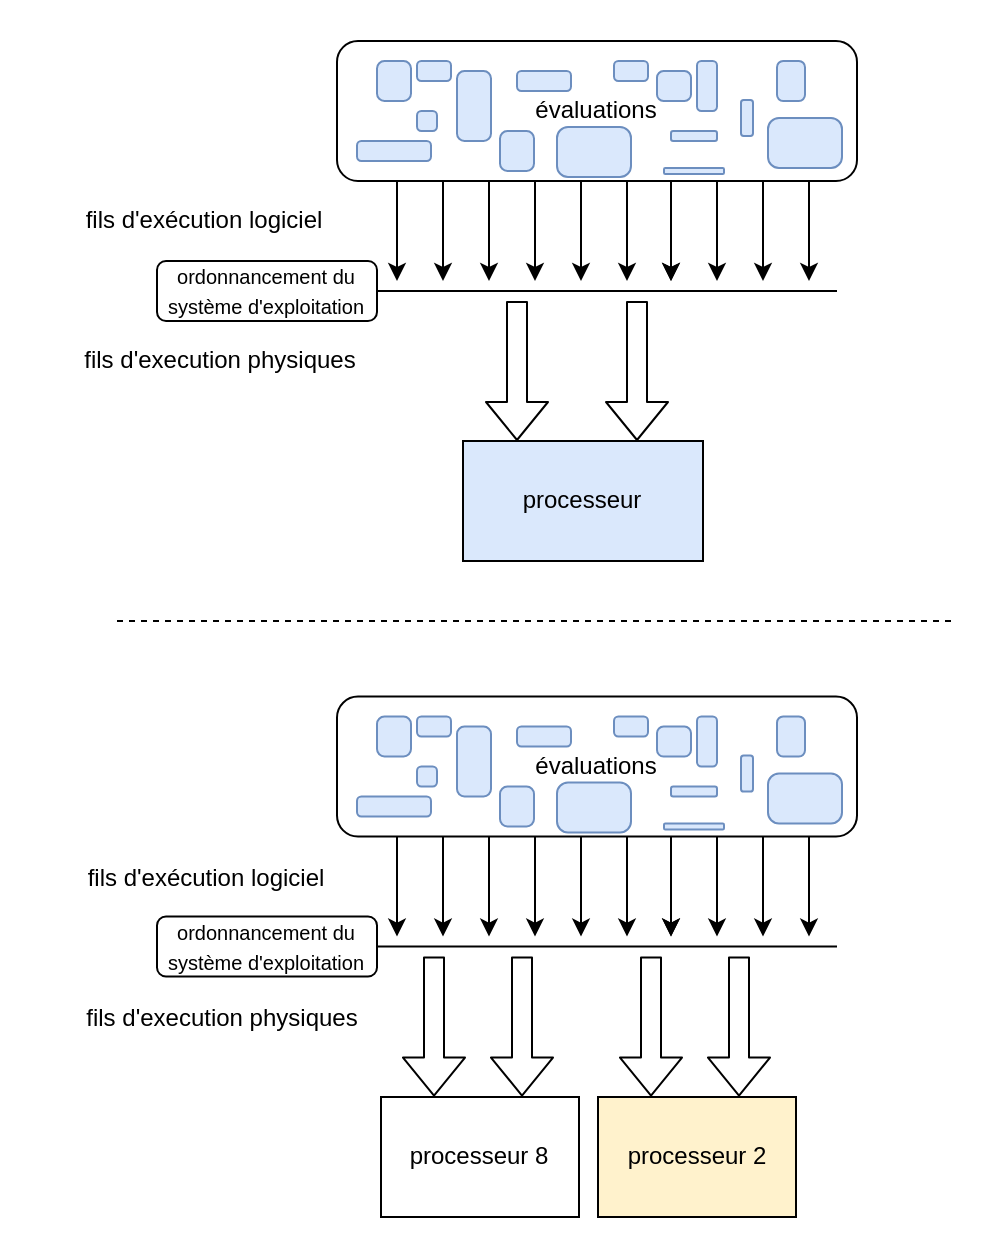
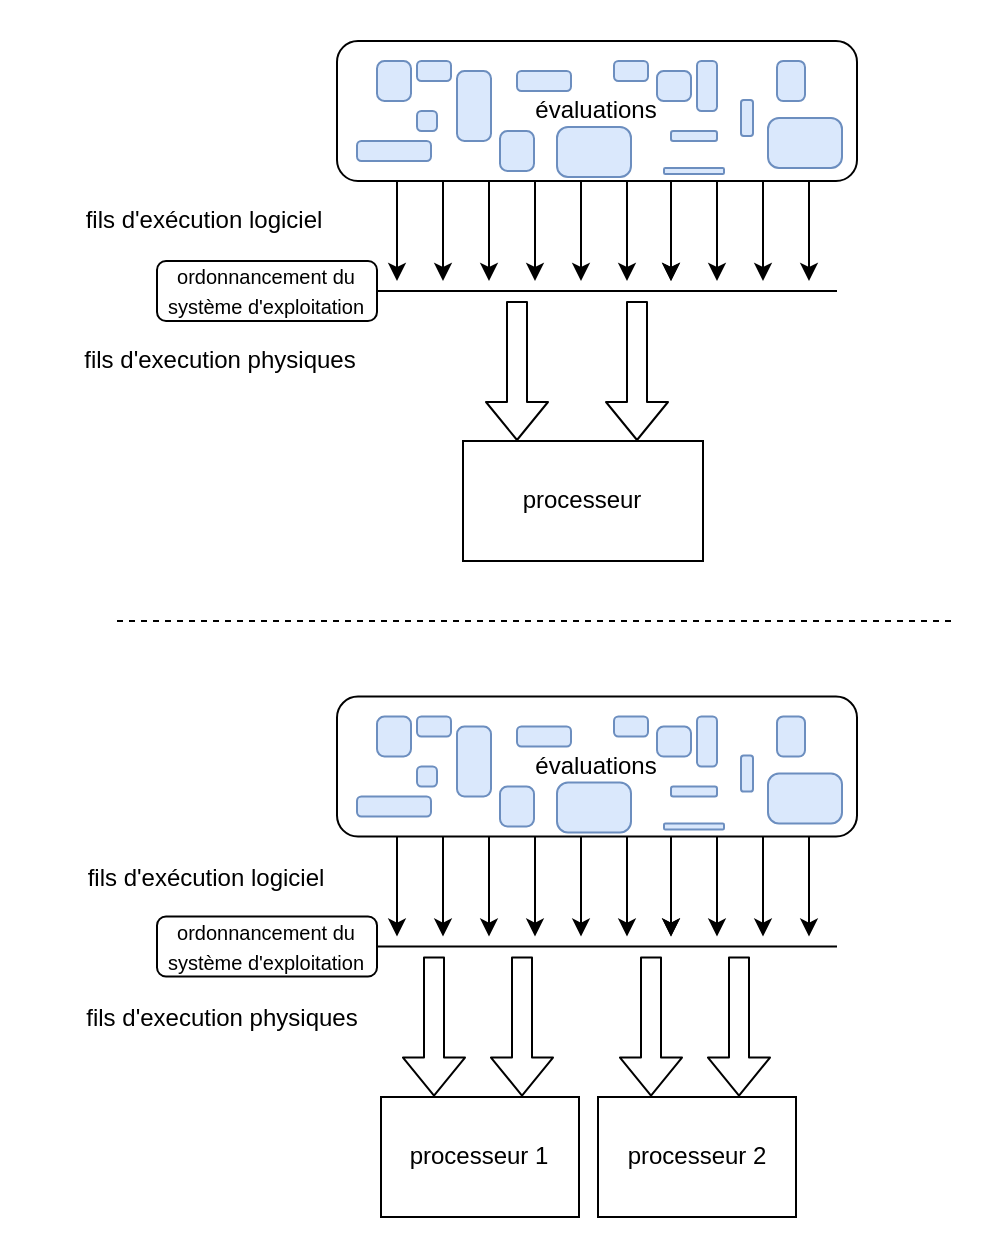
(583, 501) -> (583, 501)
(480, 1157) -> (480, 1157)
(697, 1157) -> (697, 1157)
